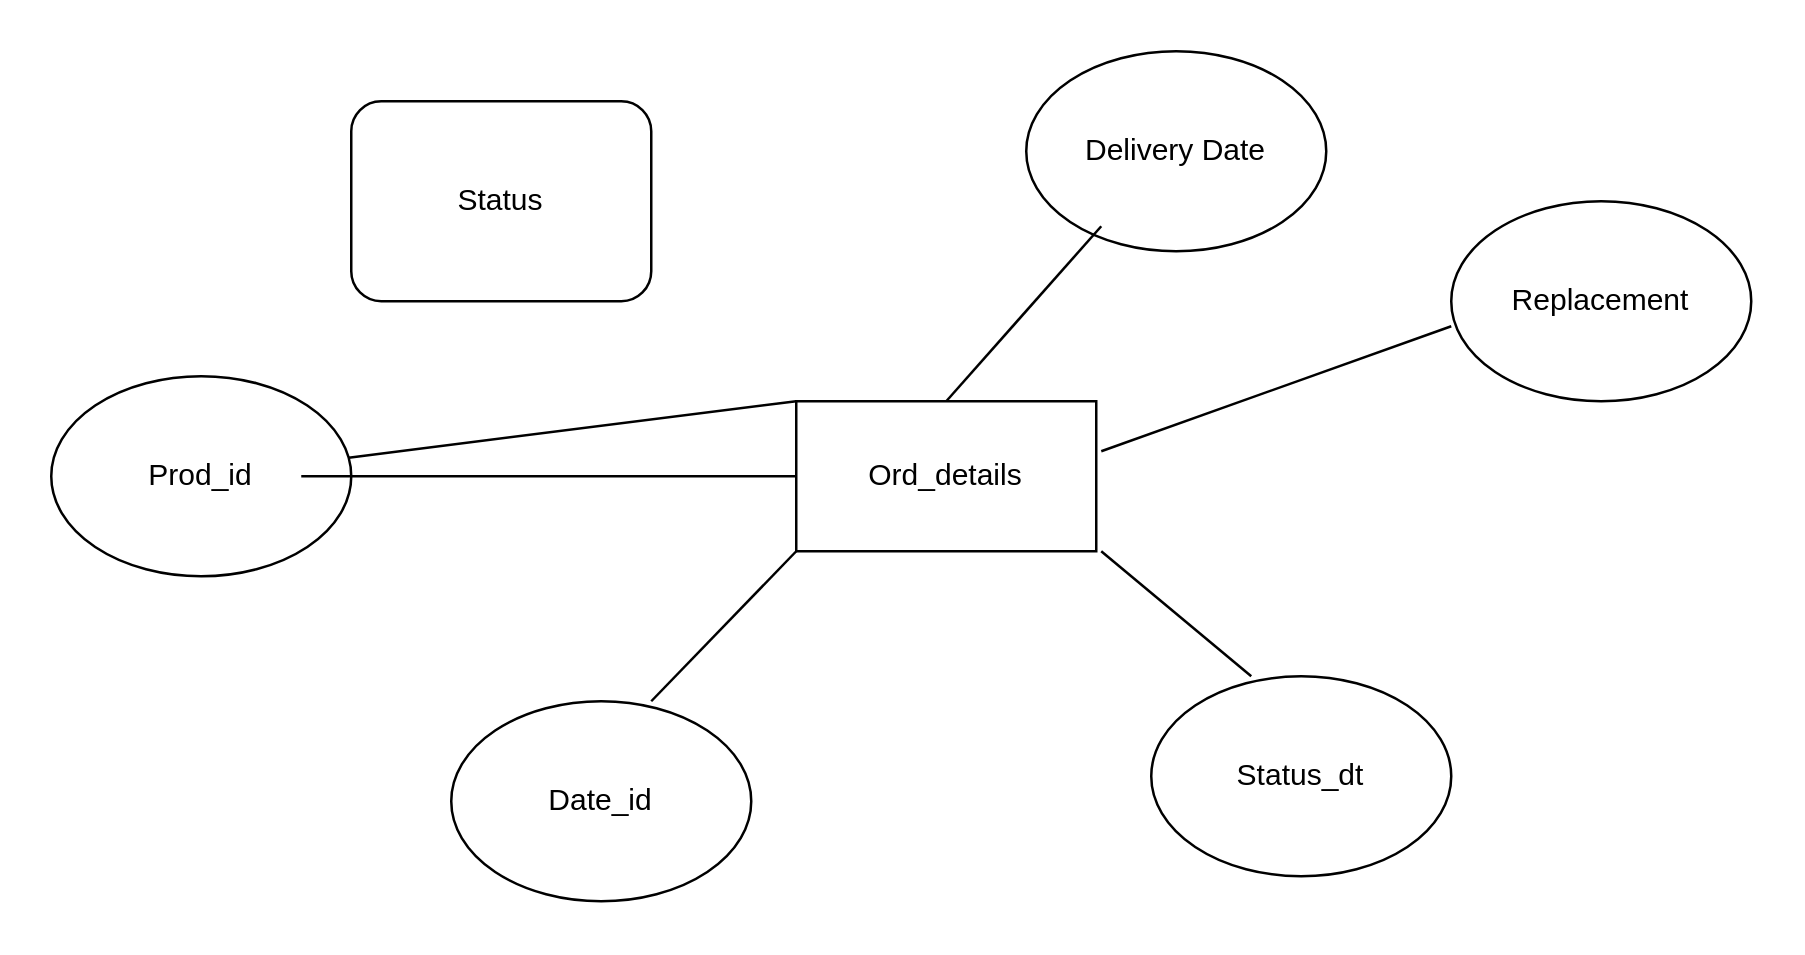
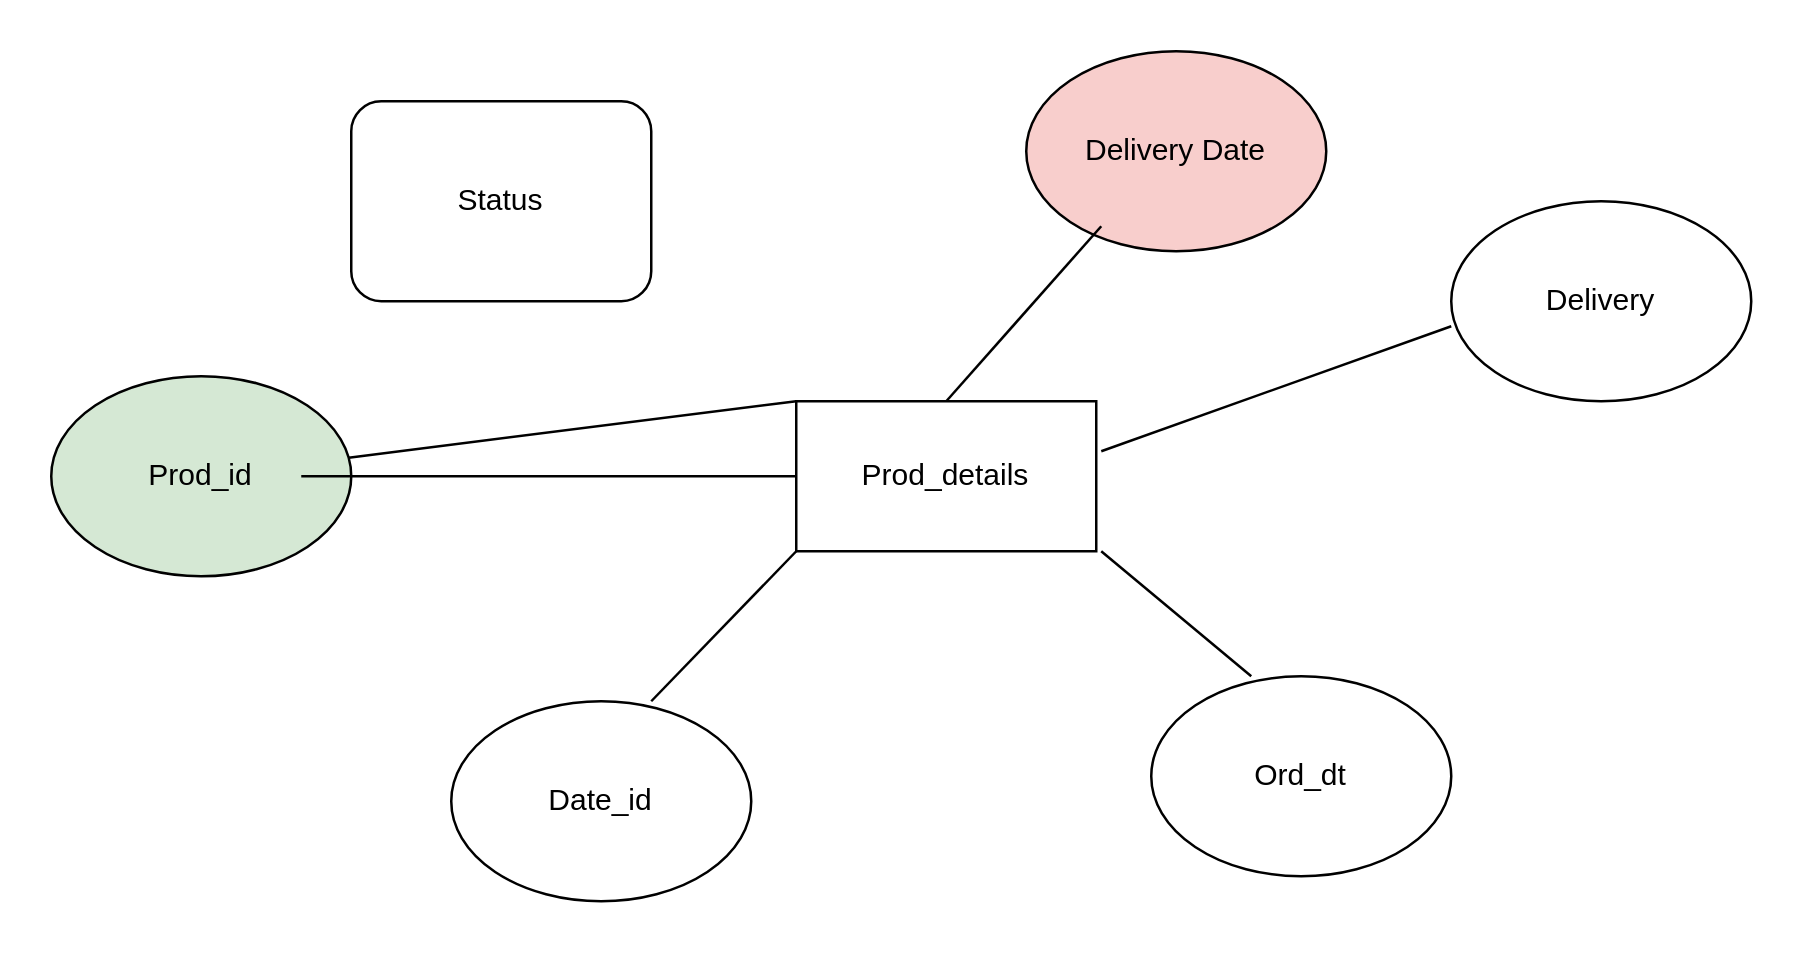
(1176, 151) -> (1176, 151)
(1601, 301) -> (1601, 301)
(201, 476) -> (201, 476)
(946, 476) -> (946, 476)
(1301, 776) -> (1301, 776)
